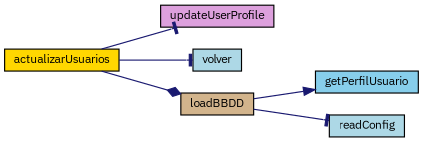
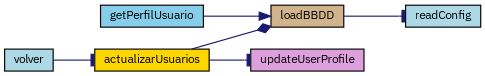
(153, 60) -> (71, 60)
(279, 95) -> (231, 16)
